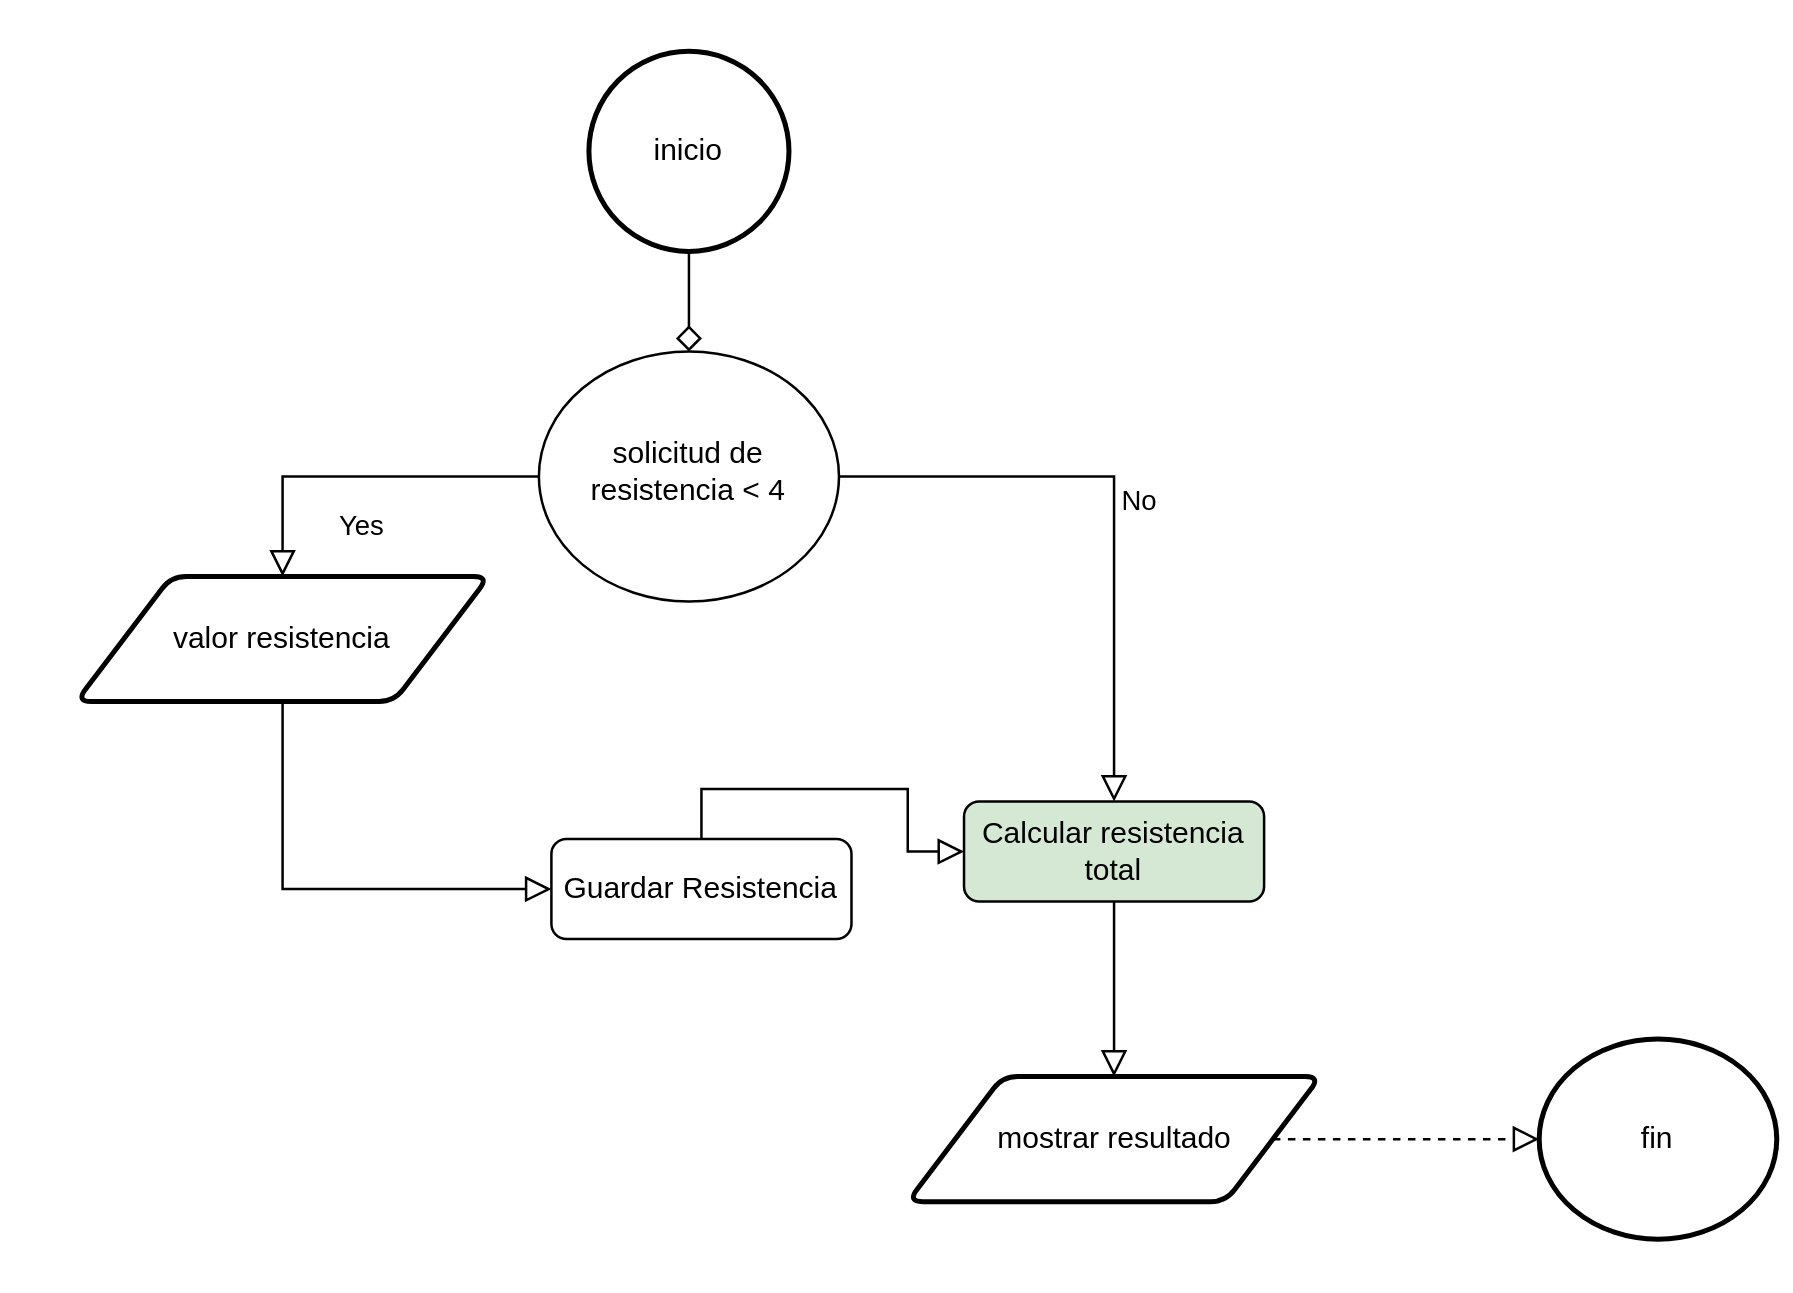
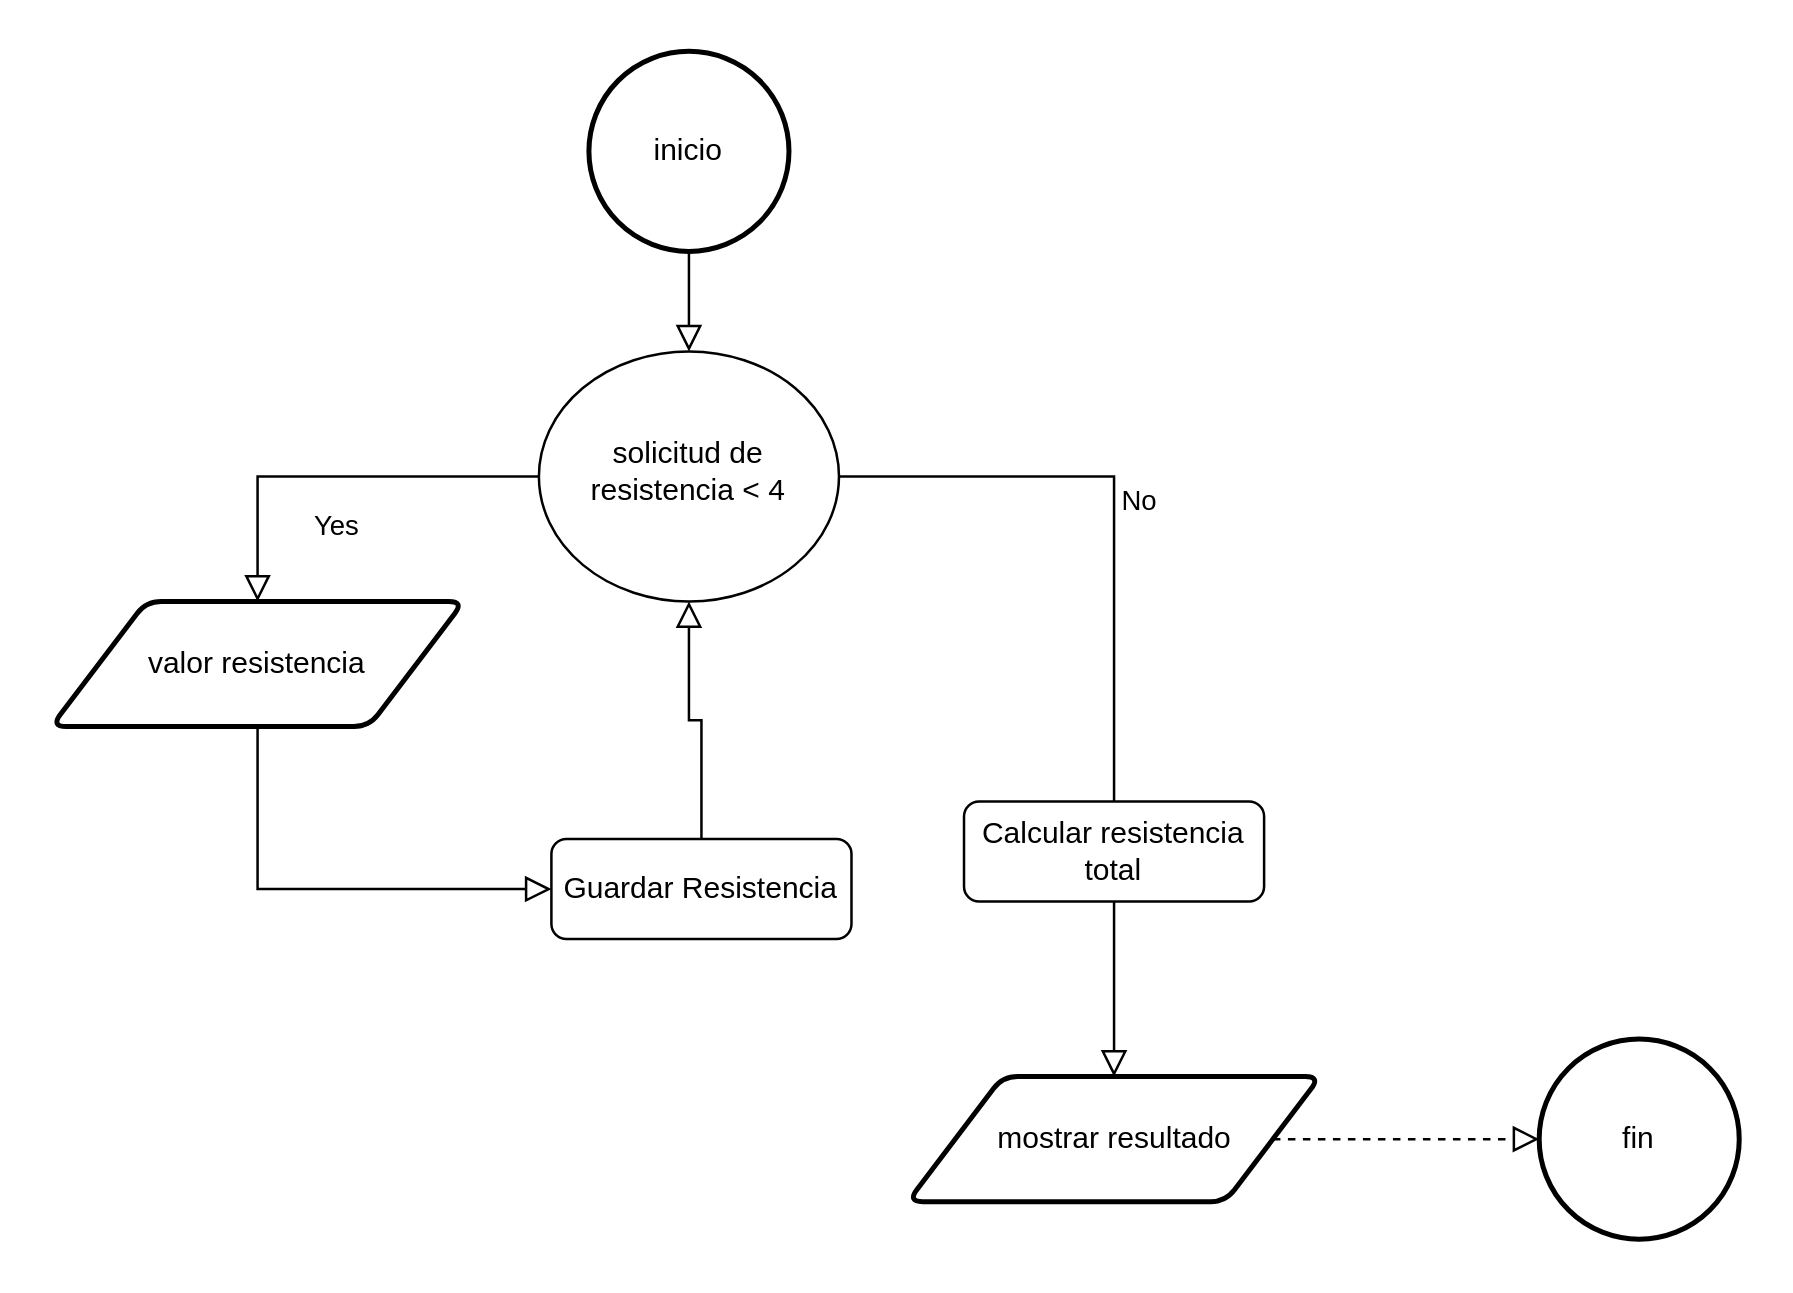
(689, 325) -> (689, 324)
(283, 639) -> (258, 664)
(1114, 774) -> (1114, 786)
(849, 789) -> (689, 715)
(1114, 851) -> (1114, 851)
(1658, 1139) -> (1639, 1139)
